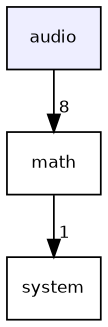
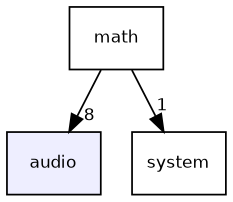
(54, 92) -> (89, 93)
